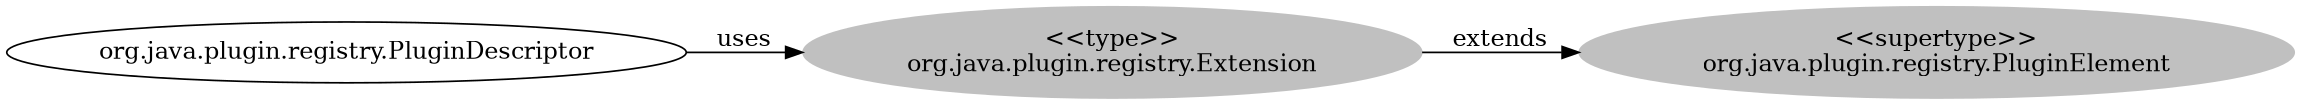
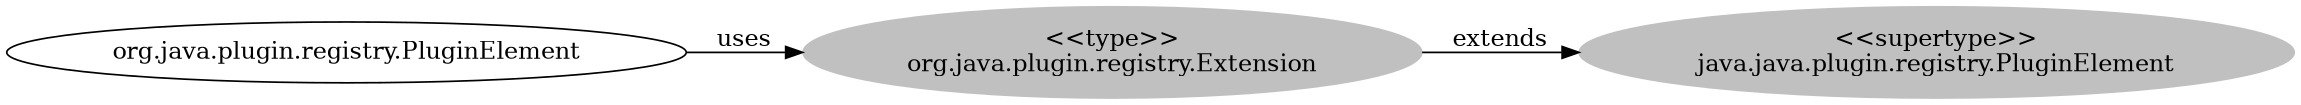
(347, 52) -> (347, 52)
(1937, 52) -> (1937, 52)
